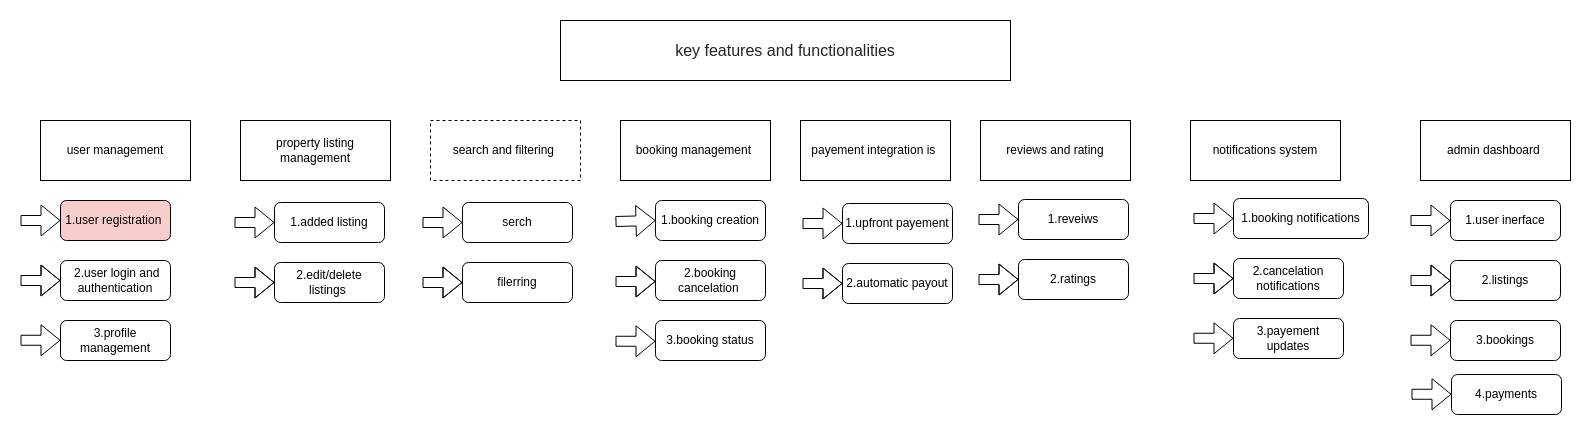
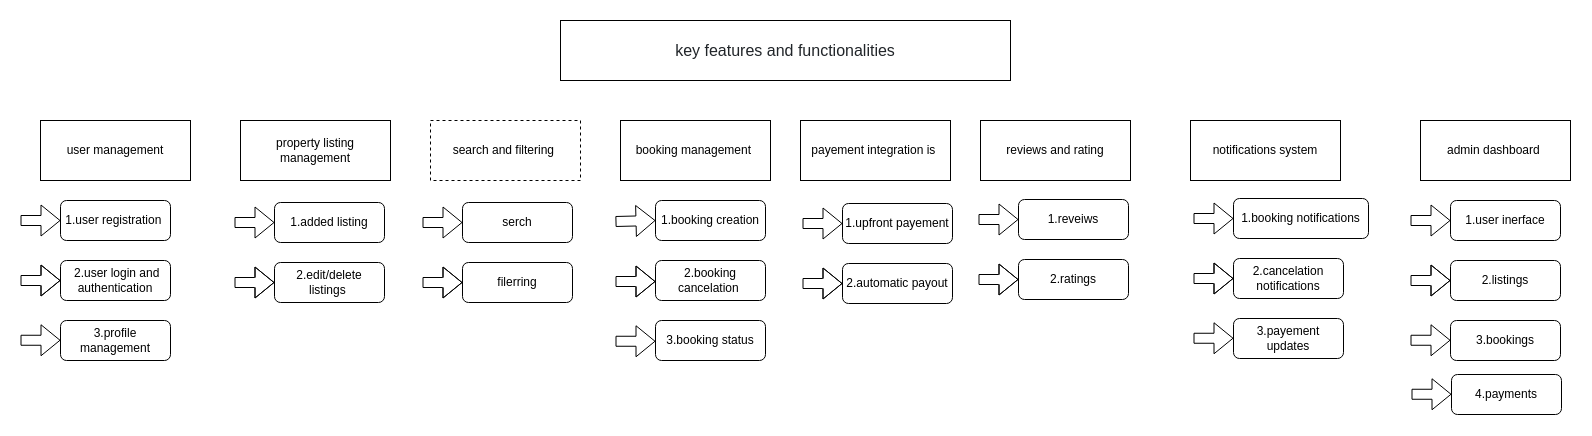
(116, 221) -> (116, 221)
